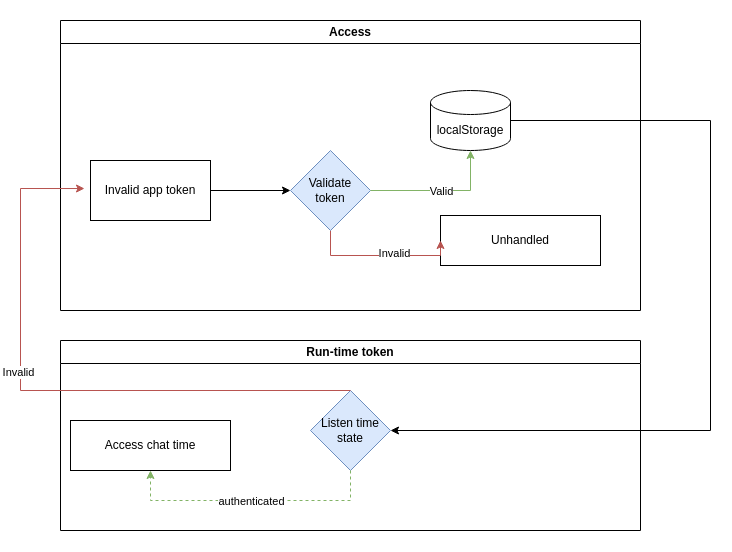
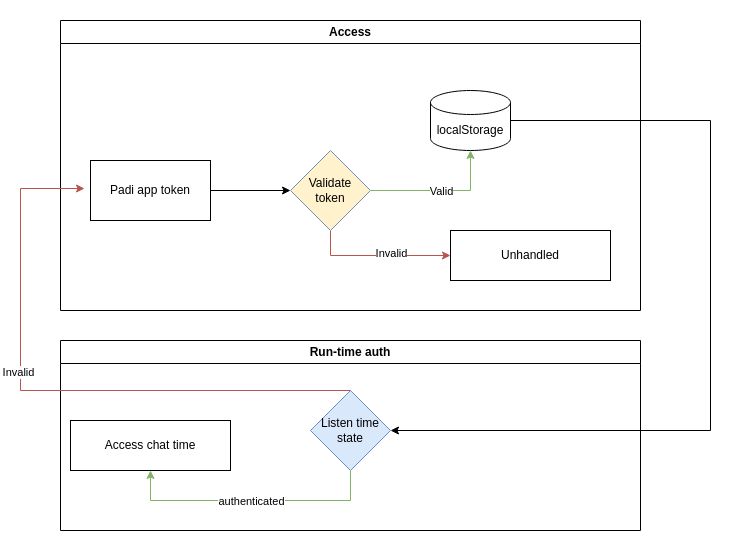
(151, 191) -> (151, 191)
(331, 191) -> (331, 191)
(521, 241) -> (531, 256)
(351, 353) -> (351, 353)
(332, 501) -> (332, 501)
